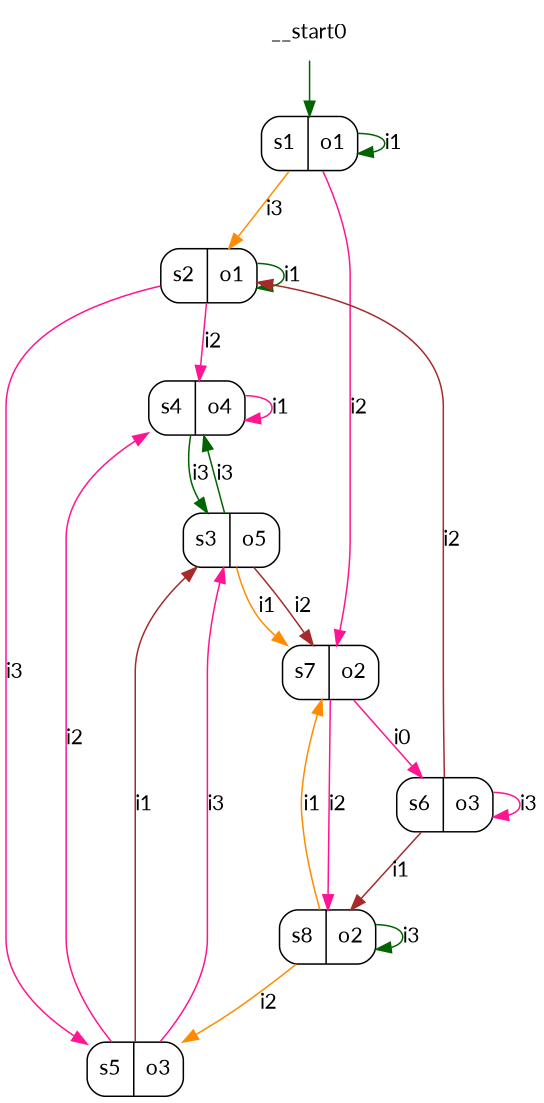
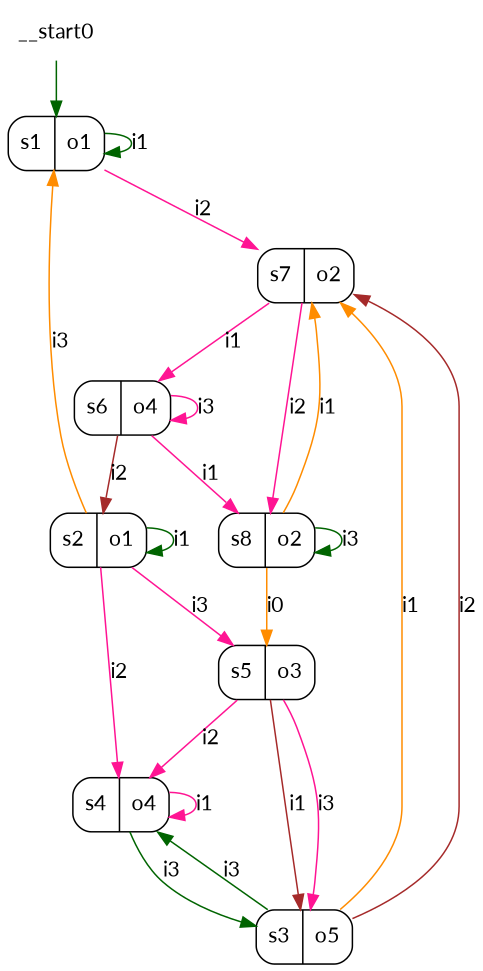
(264, 204) -> (51, 352)
(403, 739) -> (234, 342)
(468, 804) -> (146, 407)
(391, 866) -> (189, 469)
(269, 1003) -> (276, 606)
